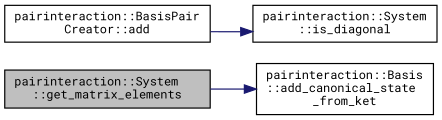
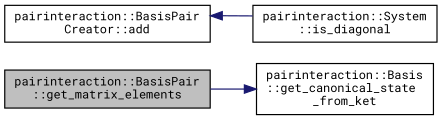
(225, 32) -> (237, 16)
(107, 89) -> (107, 89)
(345, 89) -> (345, 89)
